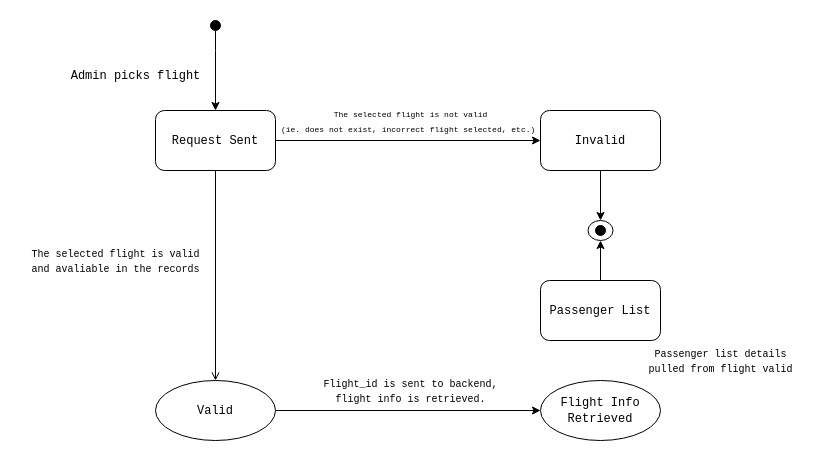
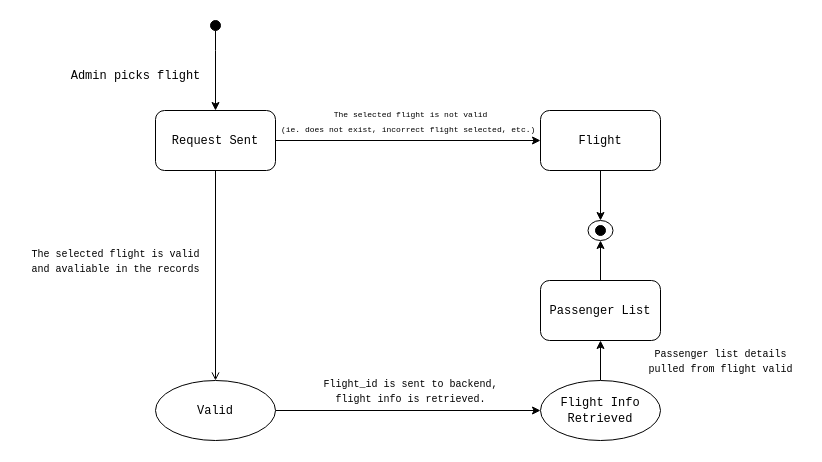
(601, 141) -> (601, 141)
none -> (601, 364)
